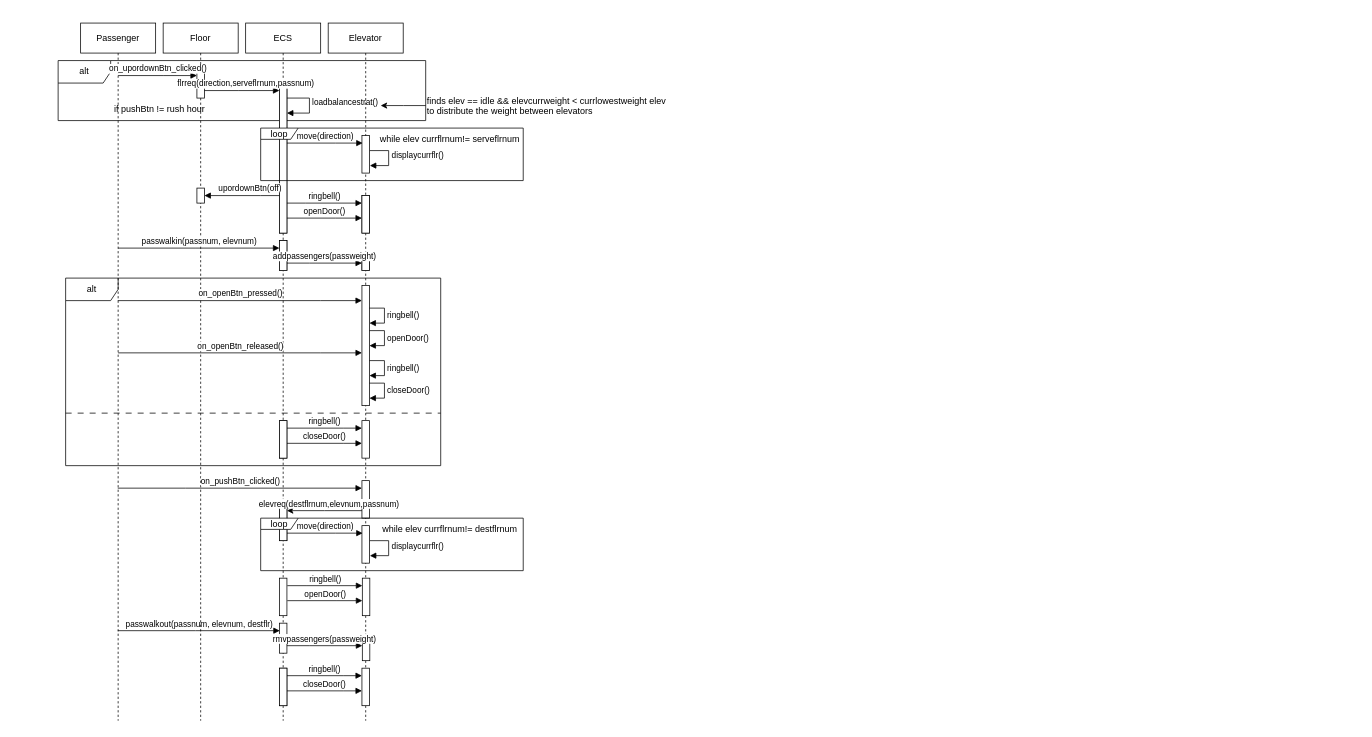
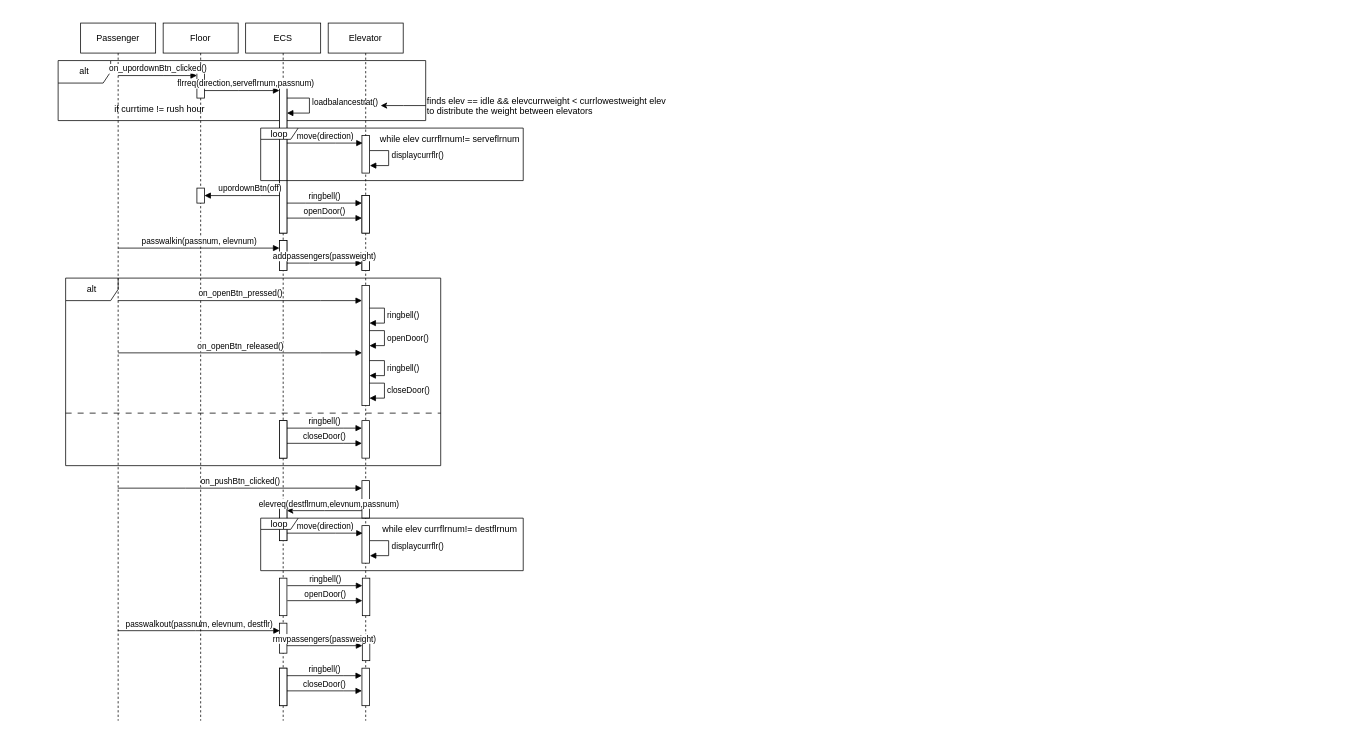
(160, 109) -> (160, 109)
